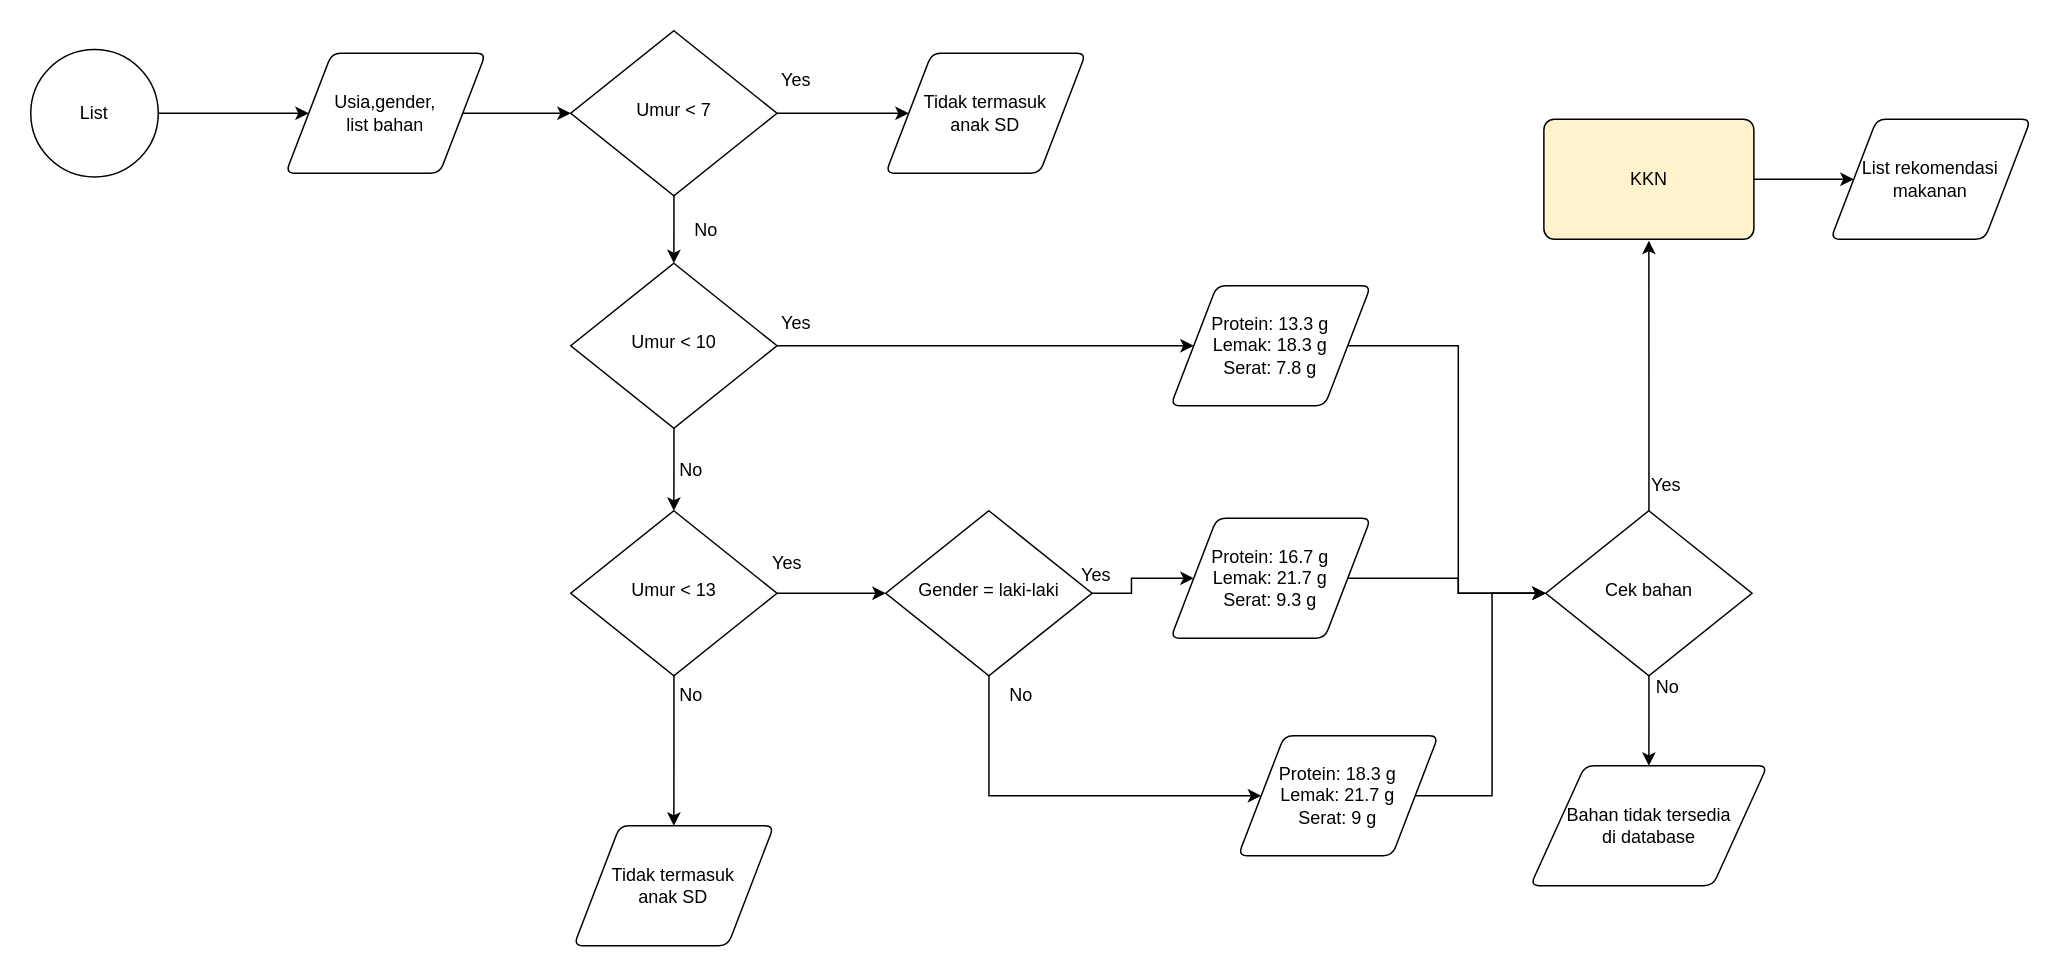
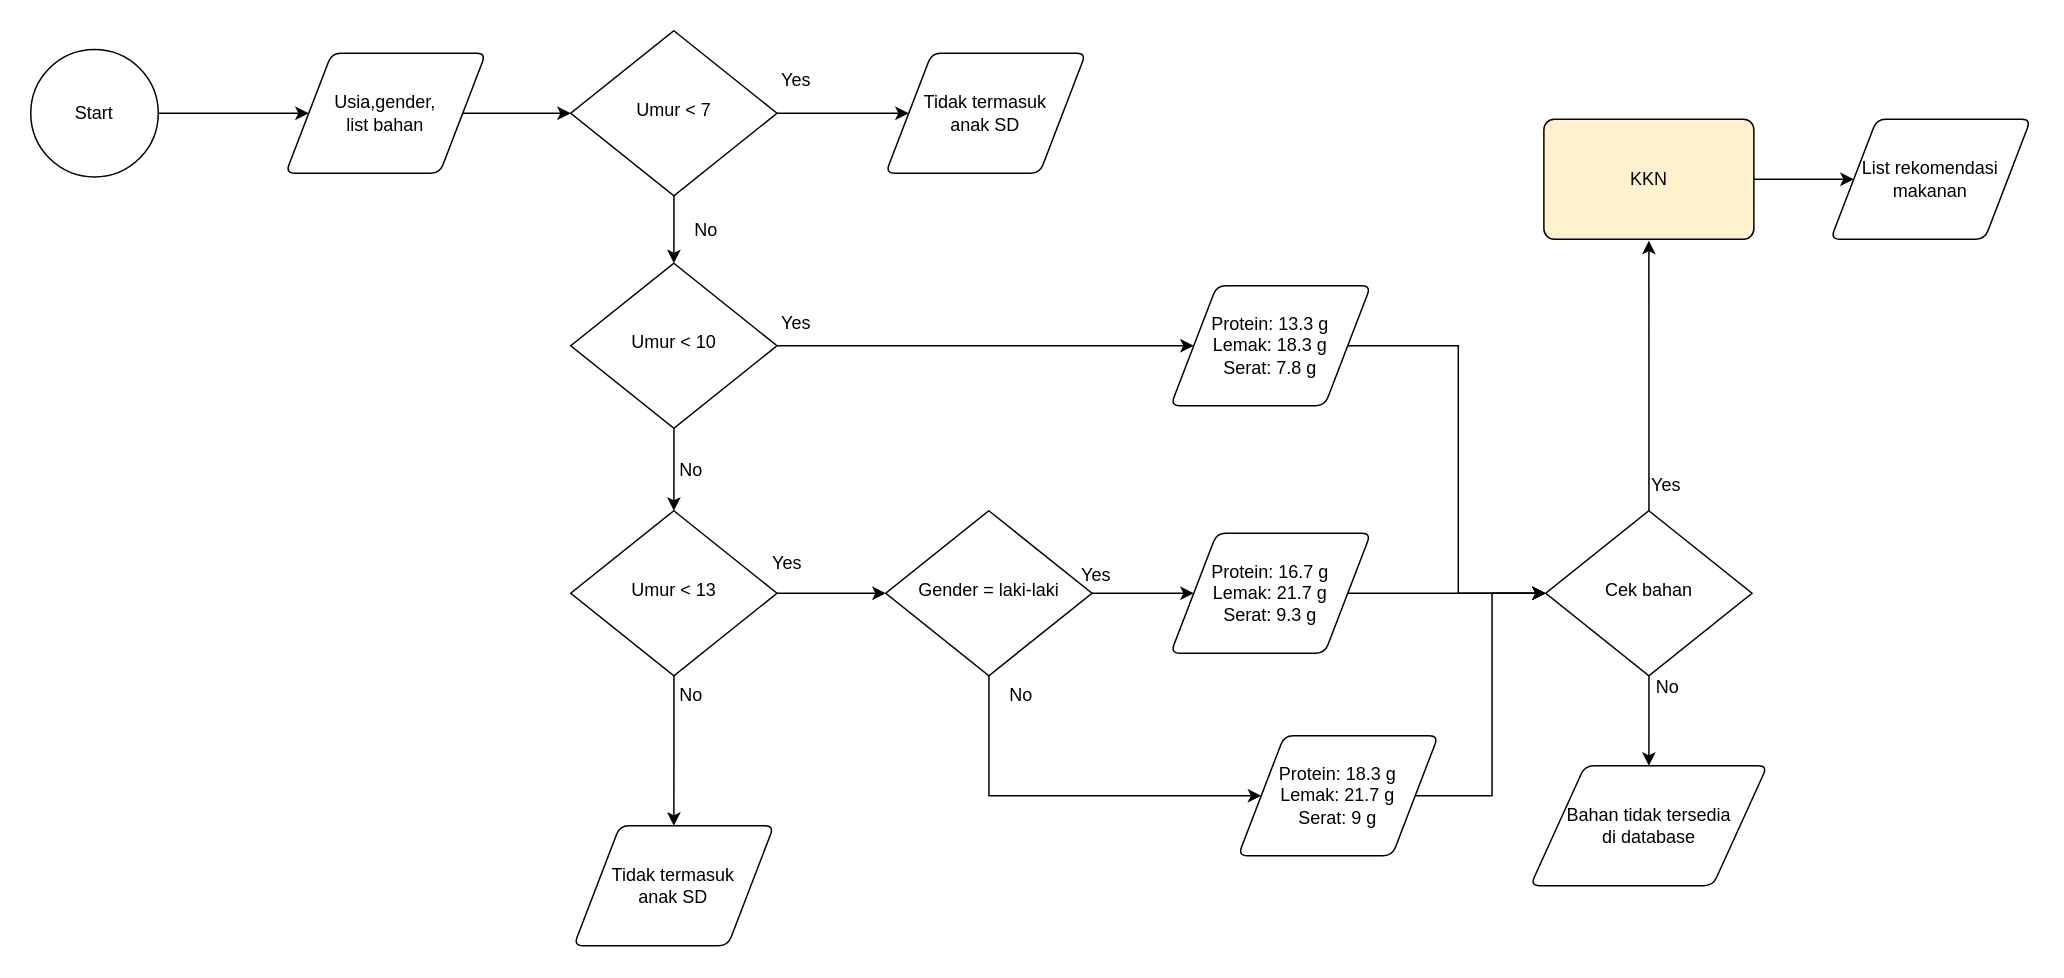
(95, 113) -> (95, 113)
(1458, 575) -> (1458, 575)
(1271, 578) -> (1271, 593)
